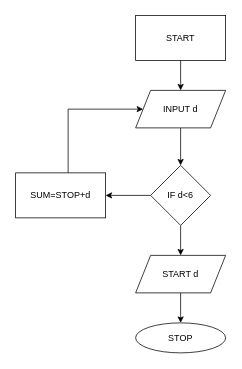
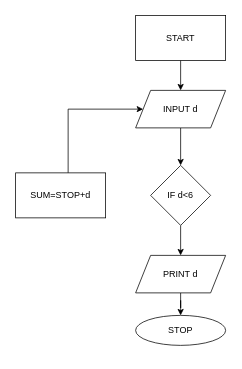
(130, 195) -> none
(180, 274) -> (180, 274)
(180, 338) -> (180, 330)
